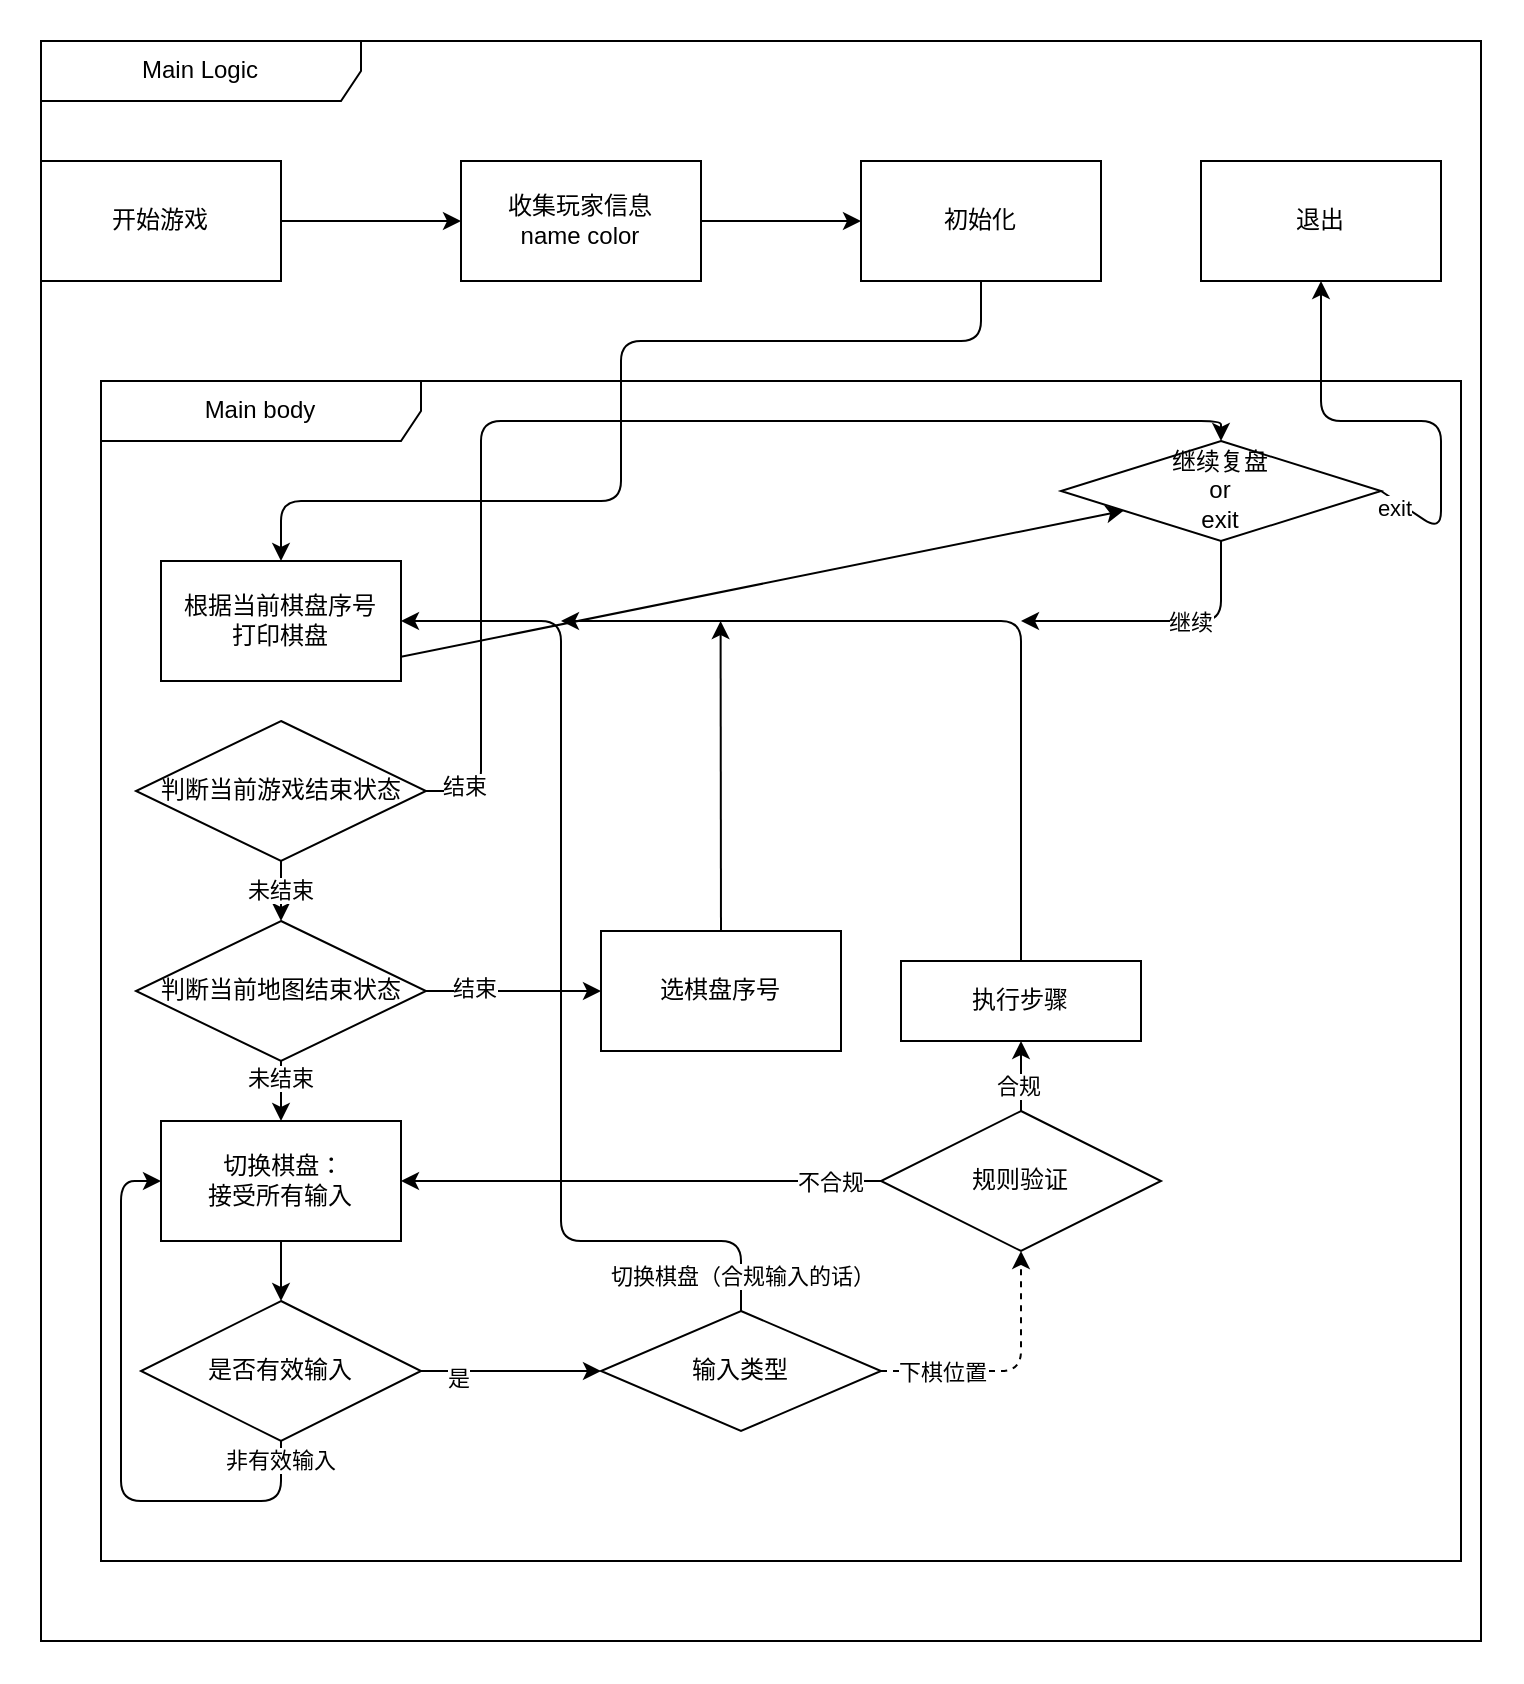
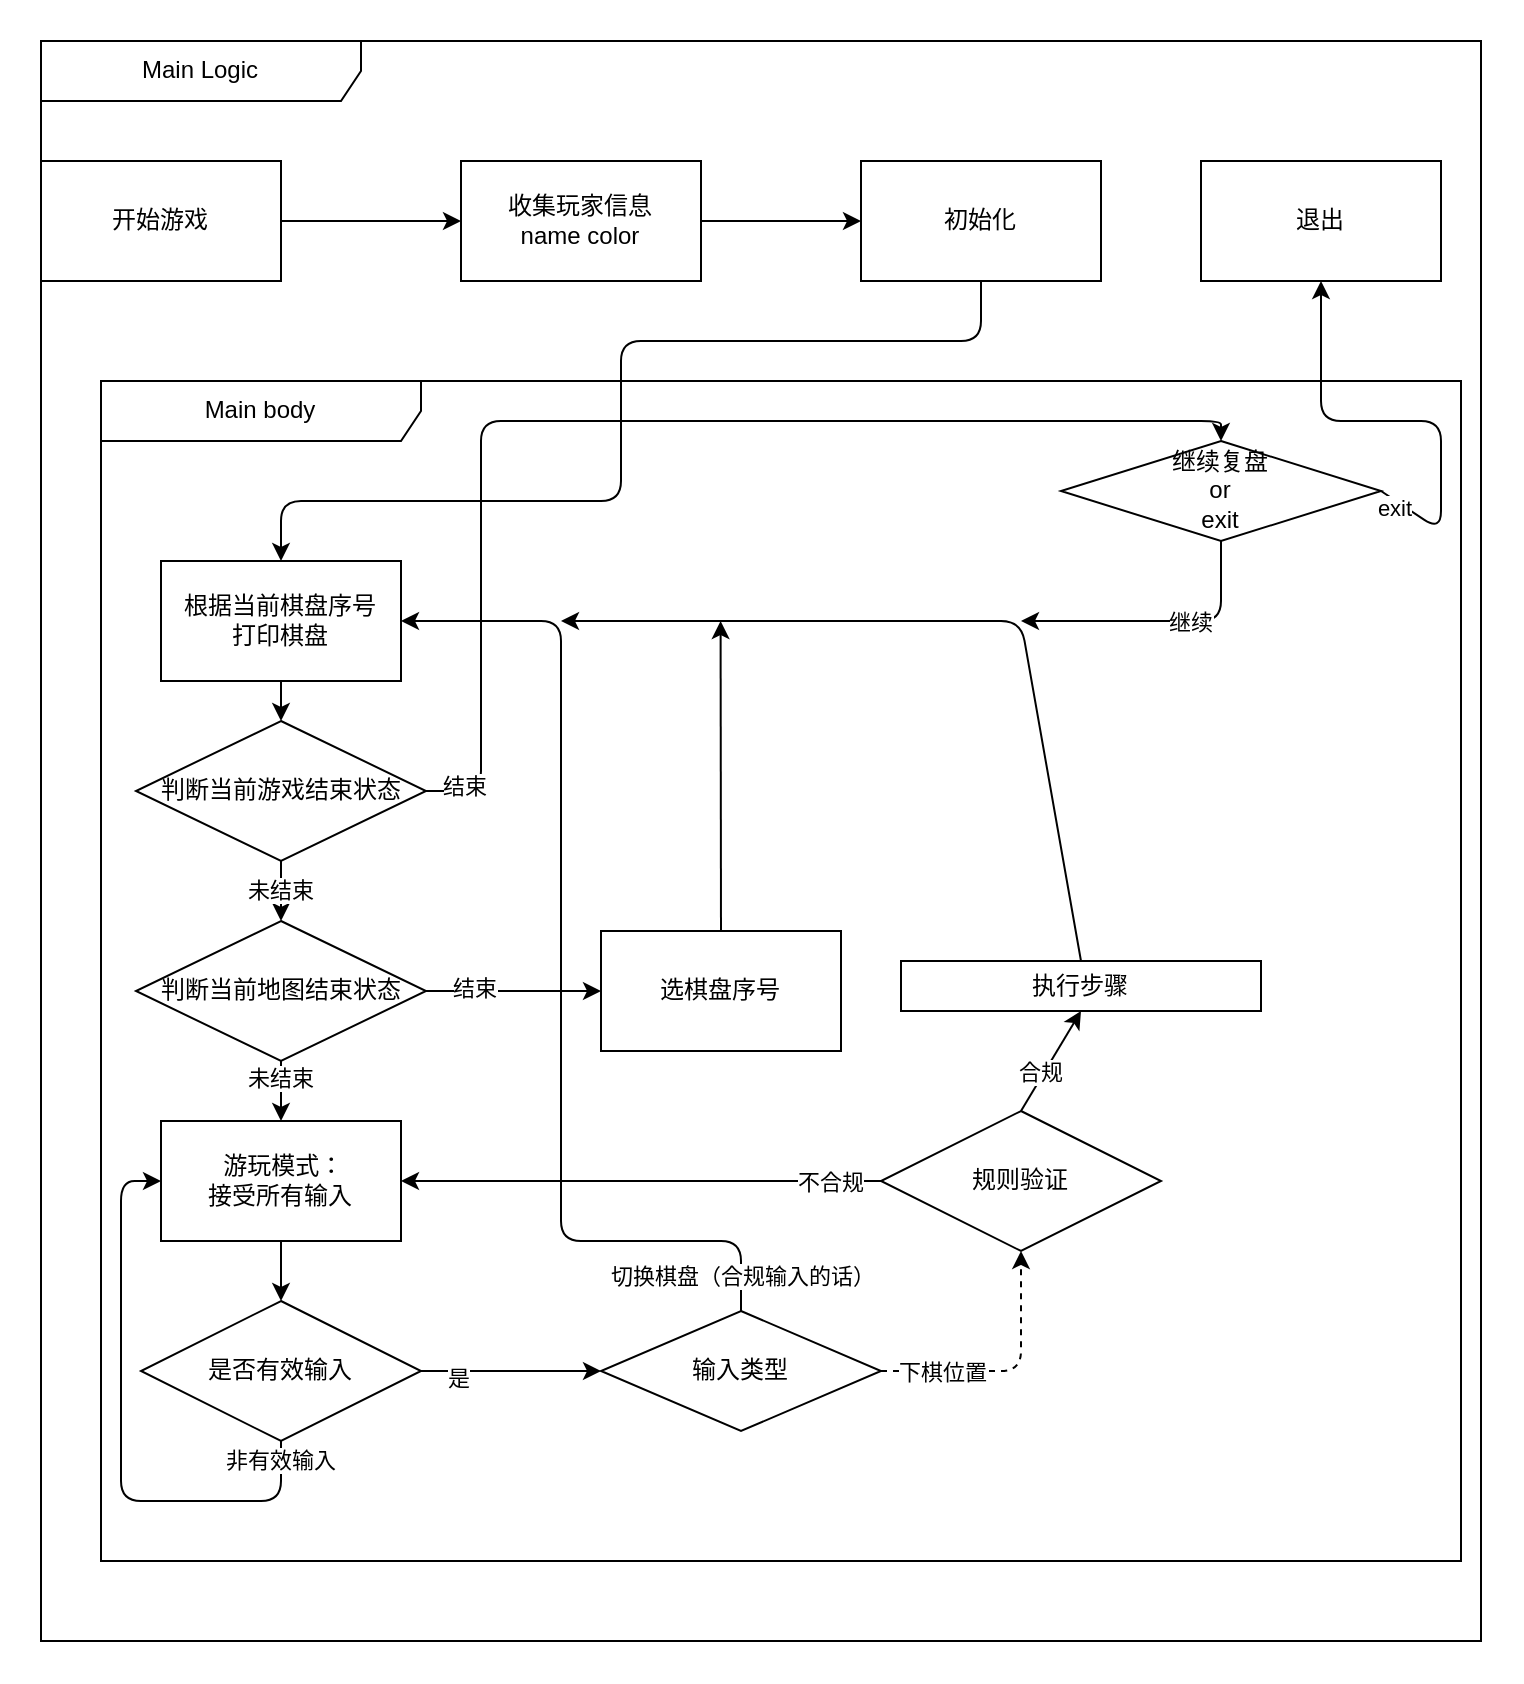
(854, 565) -> (281, 694)
(1021, 1001) -> (1081, 986)
(281, 1181) -> (281, 1181)
